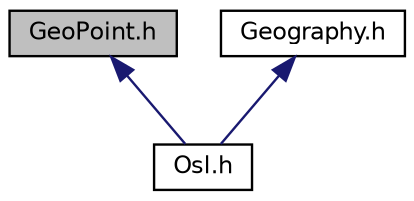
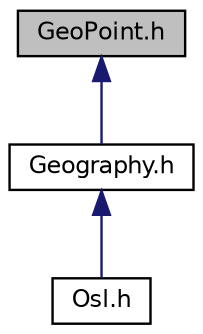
(156, 110) -> (102, 113)
